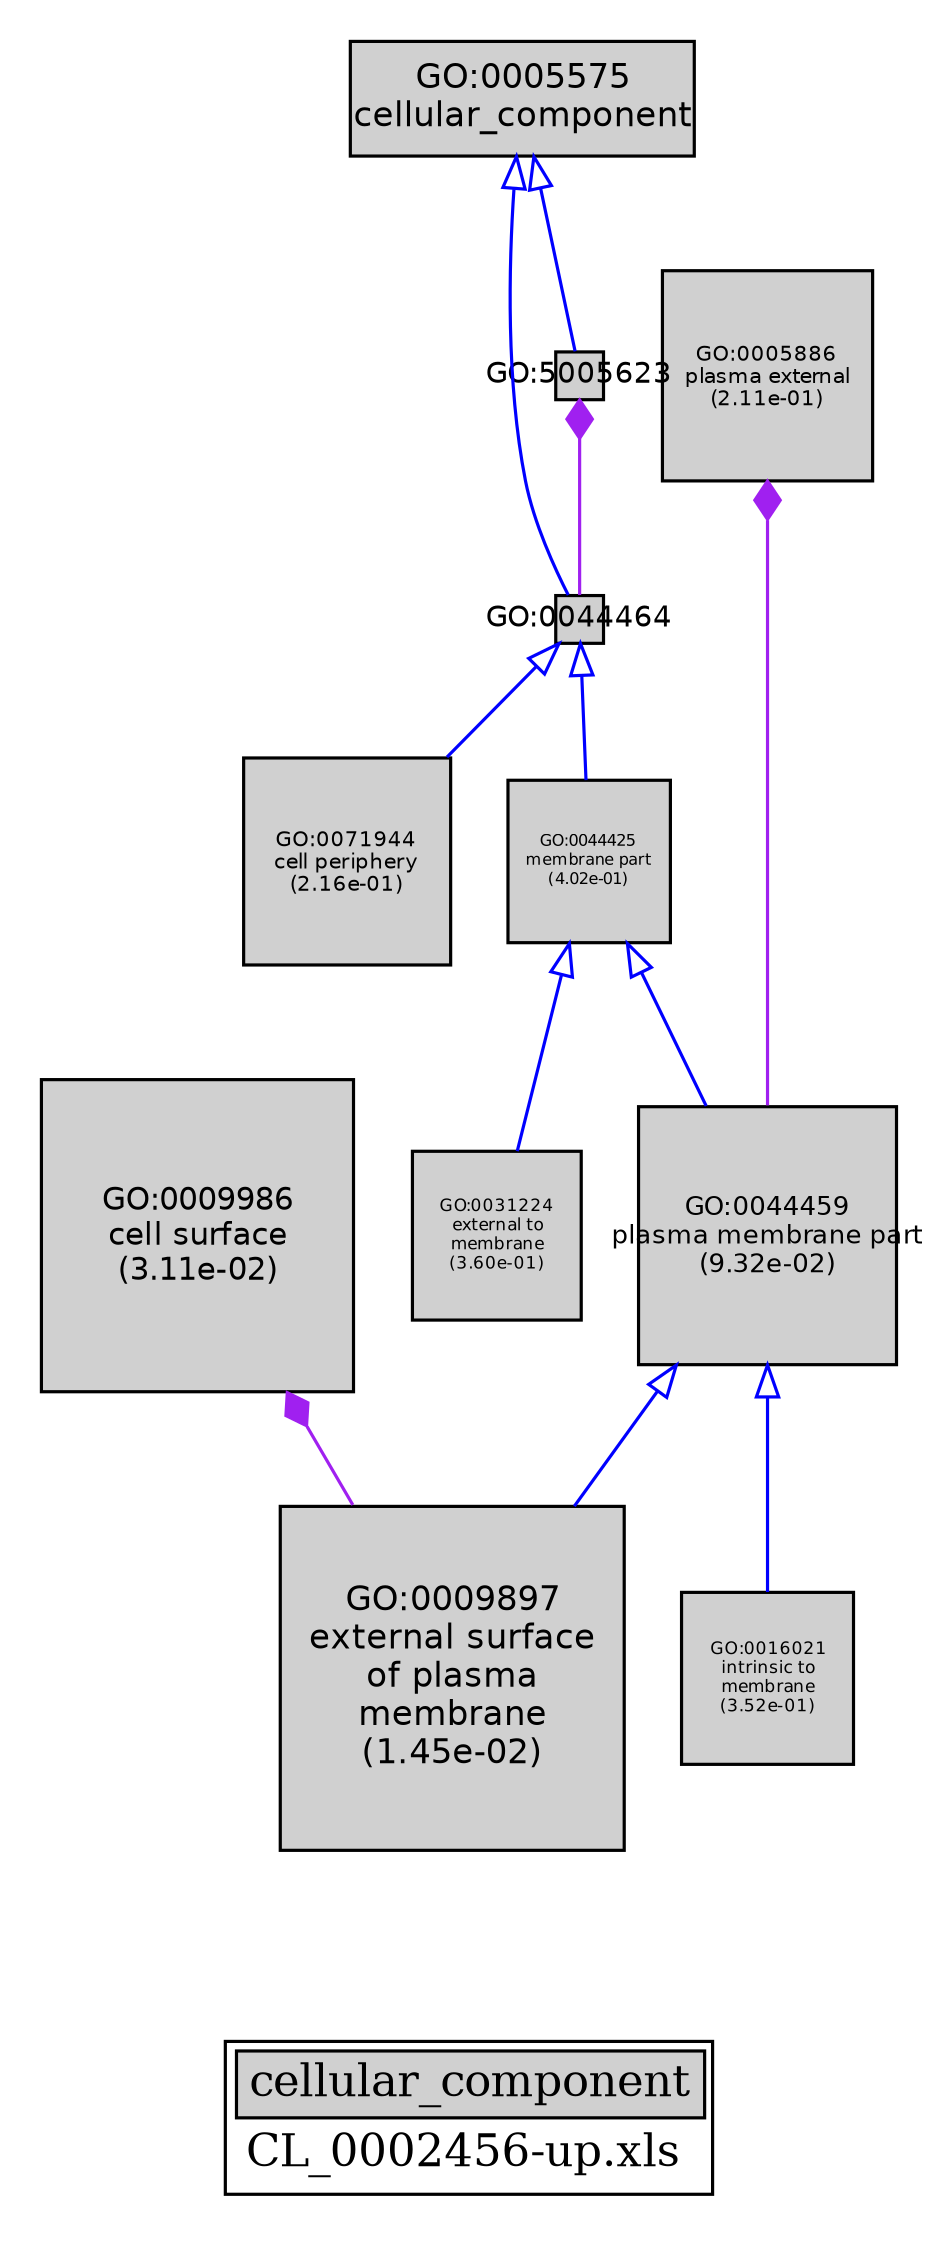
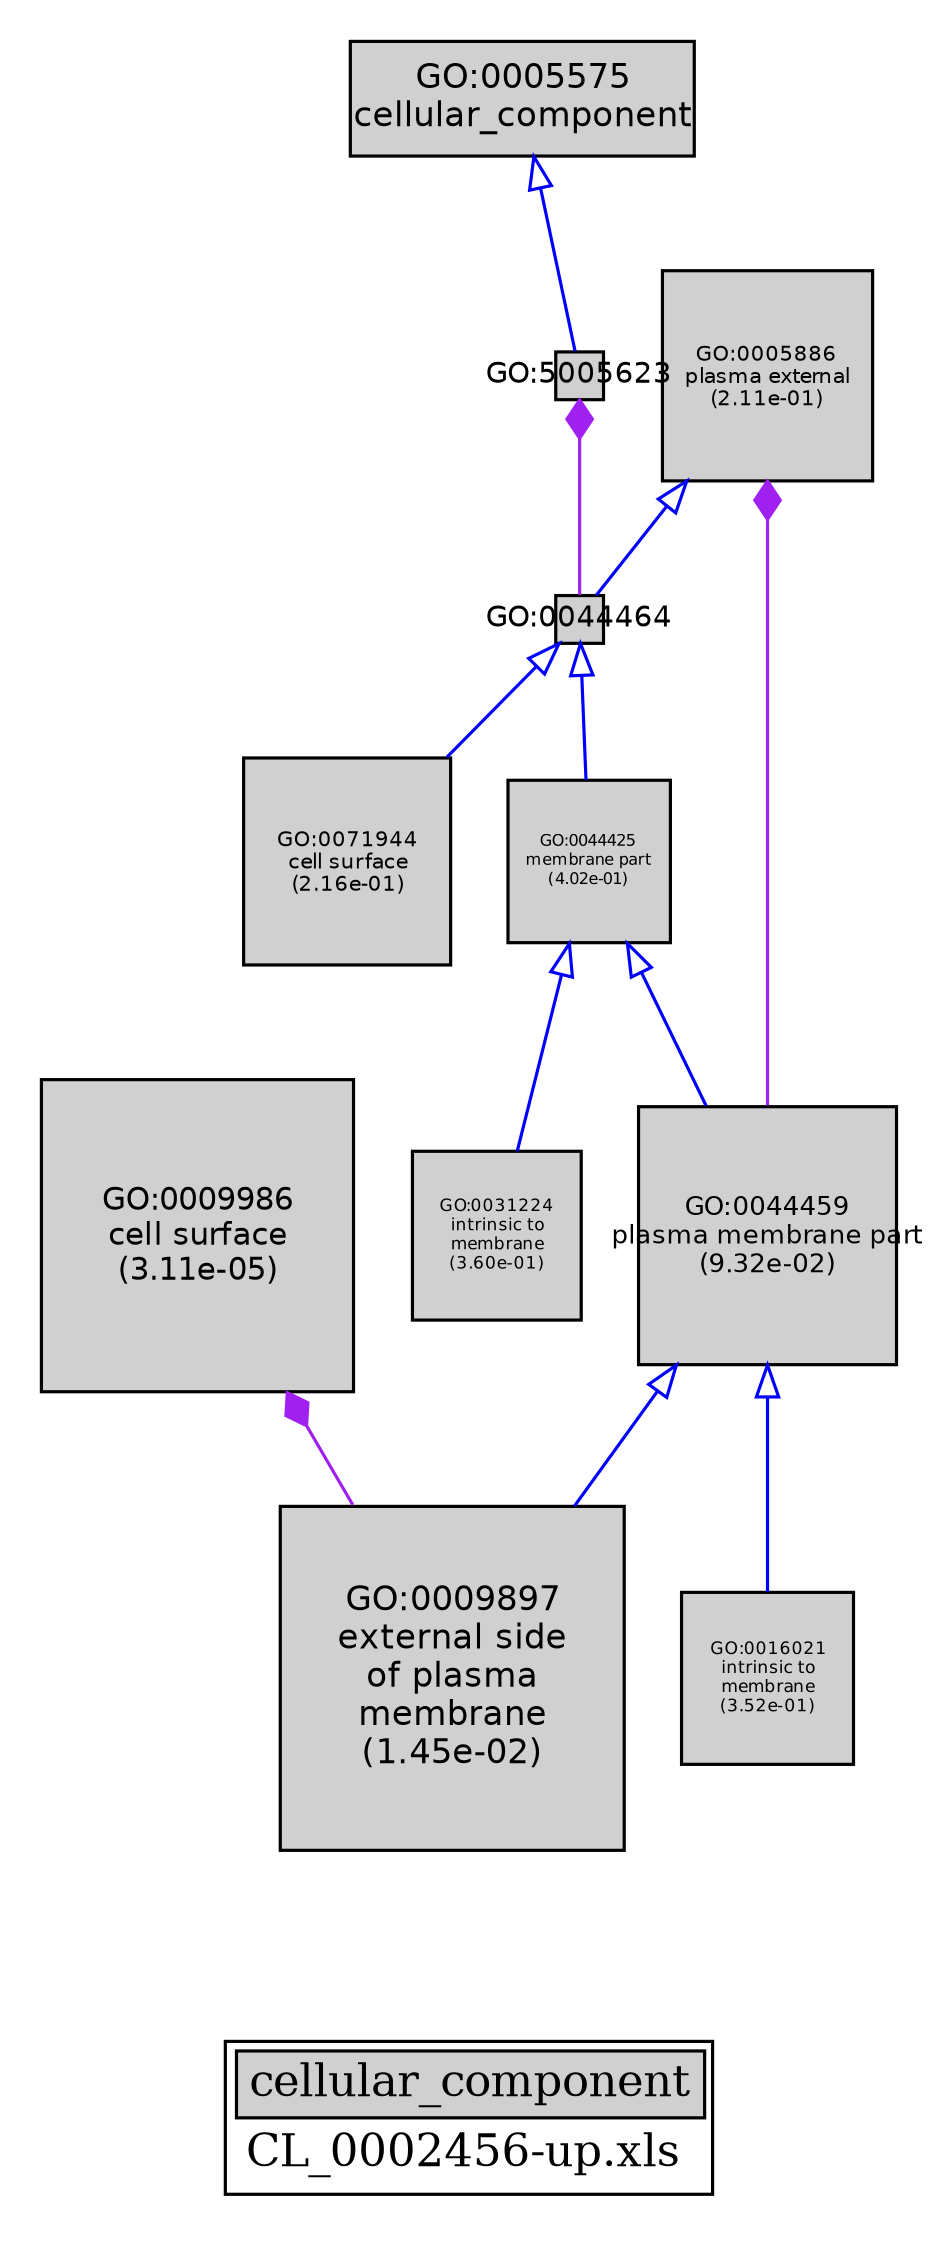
(514, 396) -> (632, 551)
(347, 862) -> (349, 862)
(498, 1225) -> (498, 1225)
(199, 1270) -> (199, 1270)
(454, 1638) -> (454, 1638)
